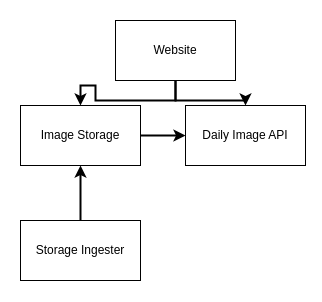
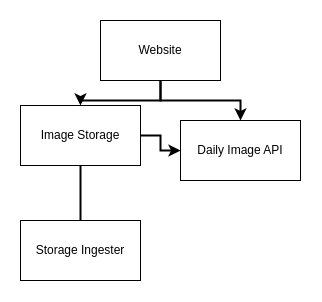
(176, 51) -> (161, 51)
(246, 136) -> (241, 151)
(81, 176) -> (81, 173)
